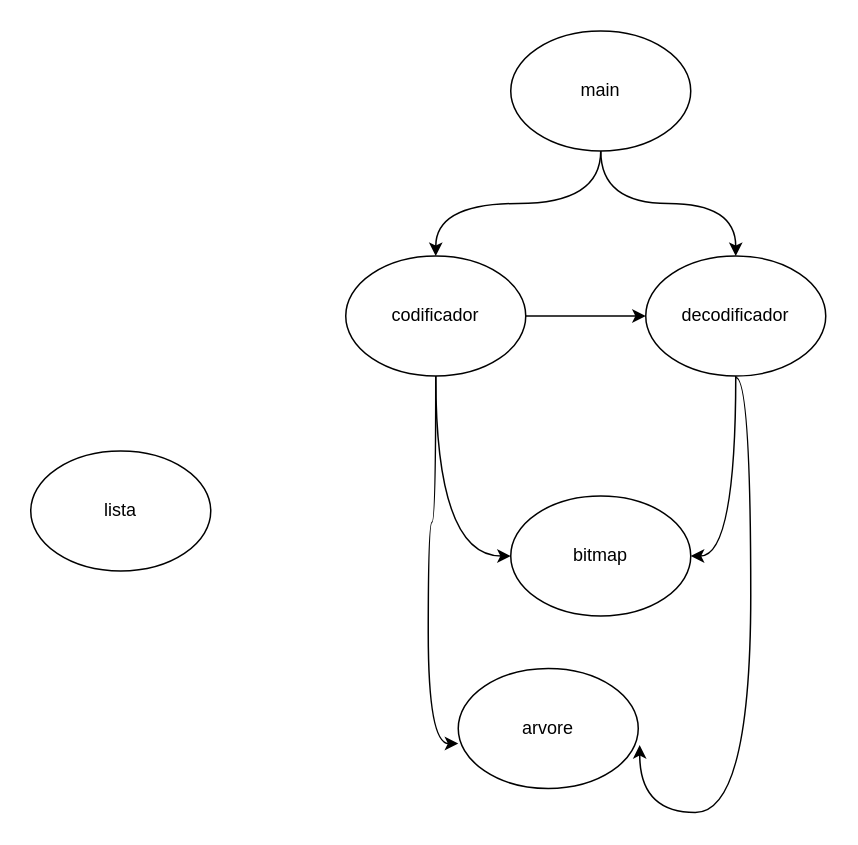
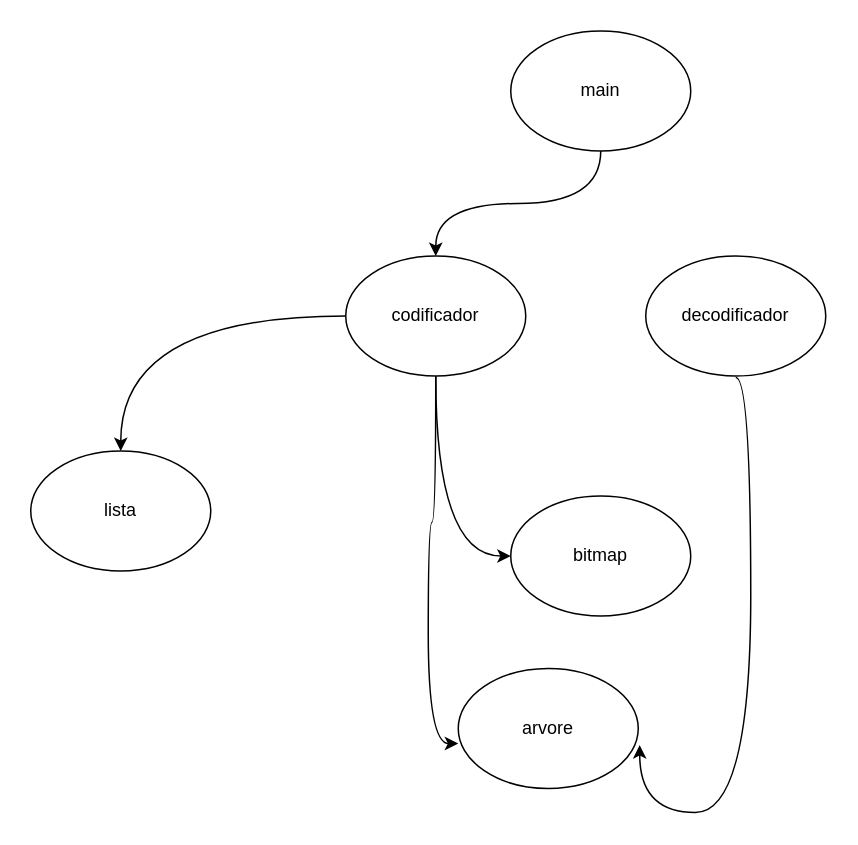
(670, 203) -> none
(581, 316) -> (205, 335)
(732, 473) -> none
